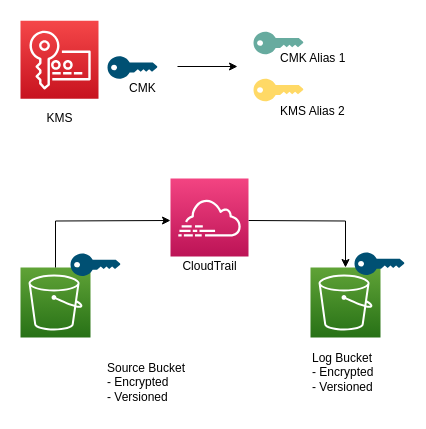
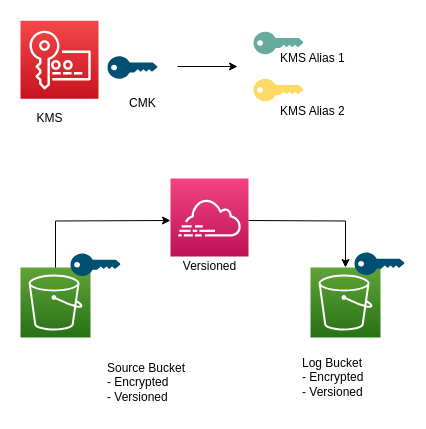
(311, 59) -> (311, 59)
(148, 89) -> (148, 104)
(60, 119) -> (50, 119)
(210, 267) -> (210, 267)
(351, 373) -> (341, 378)
